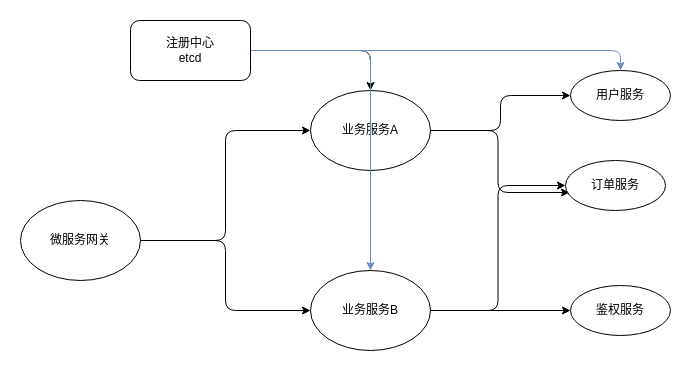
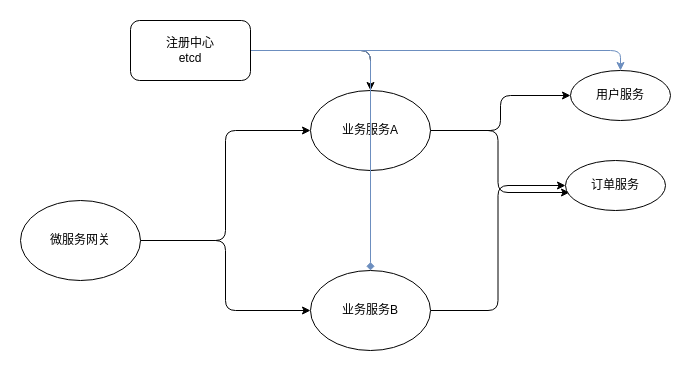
(371, 262) -> (371, 262)
(529, 311) -> none
(621, 311) -> none
